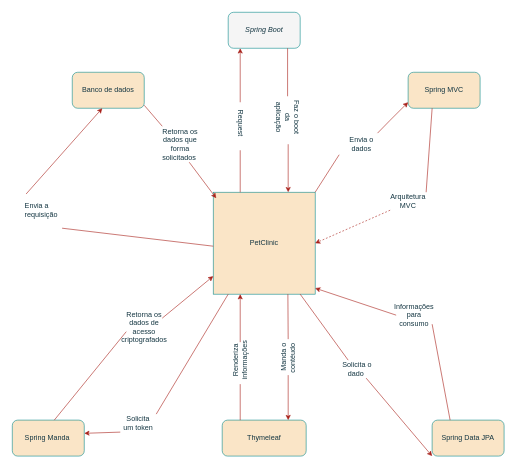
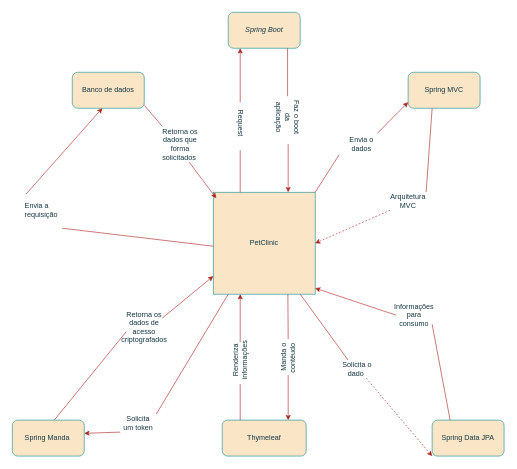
(264, 30) -> (264, 30)
(398, 416) -> (398, 416)
